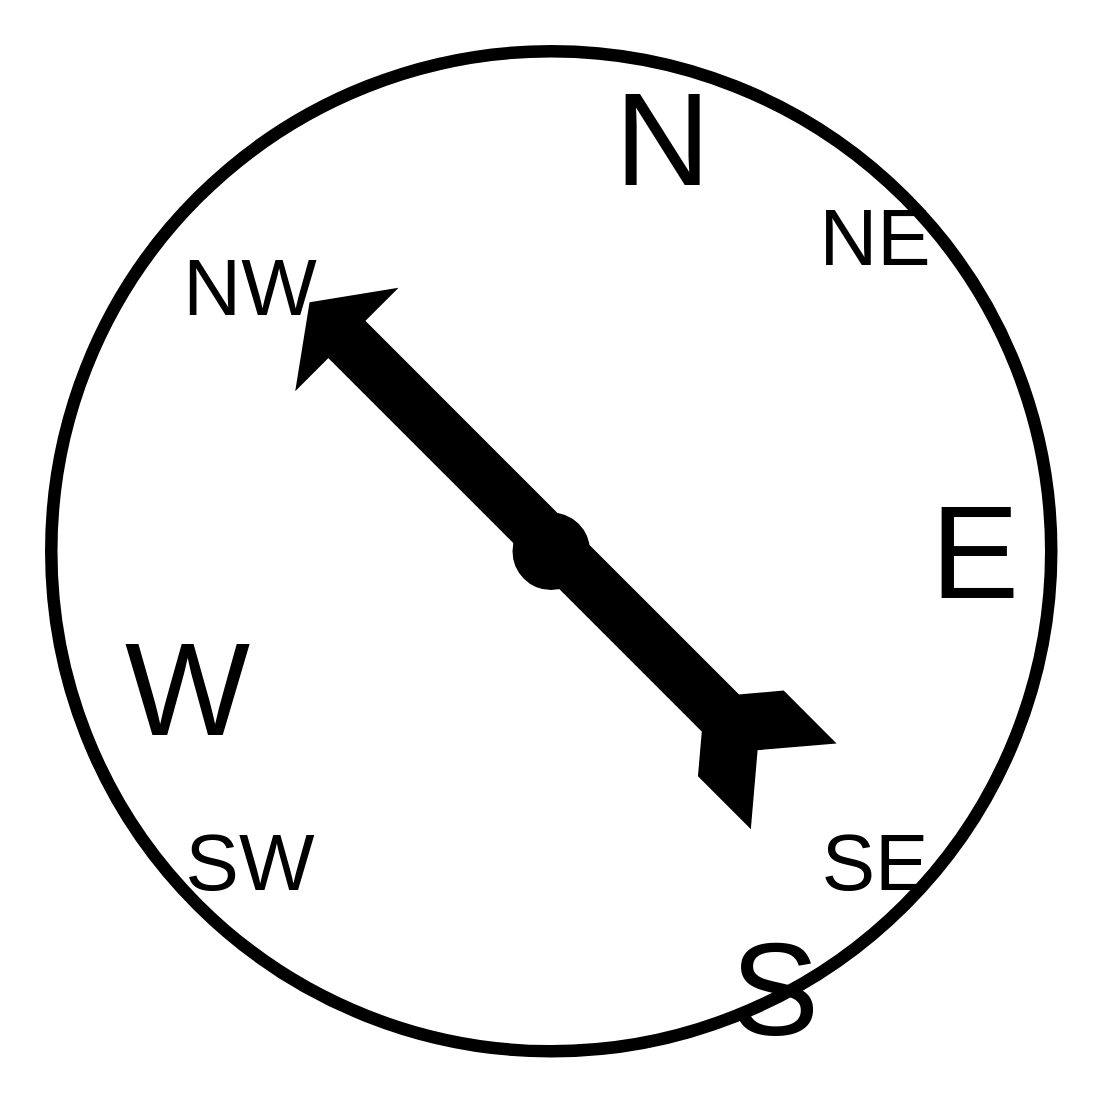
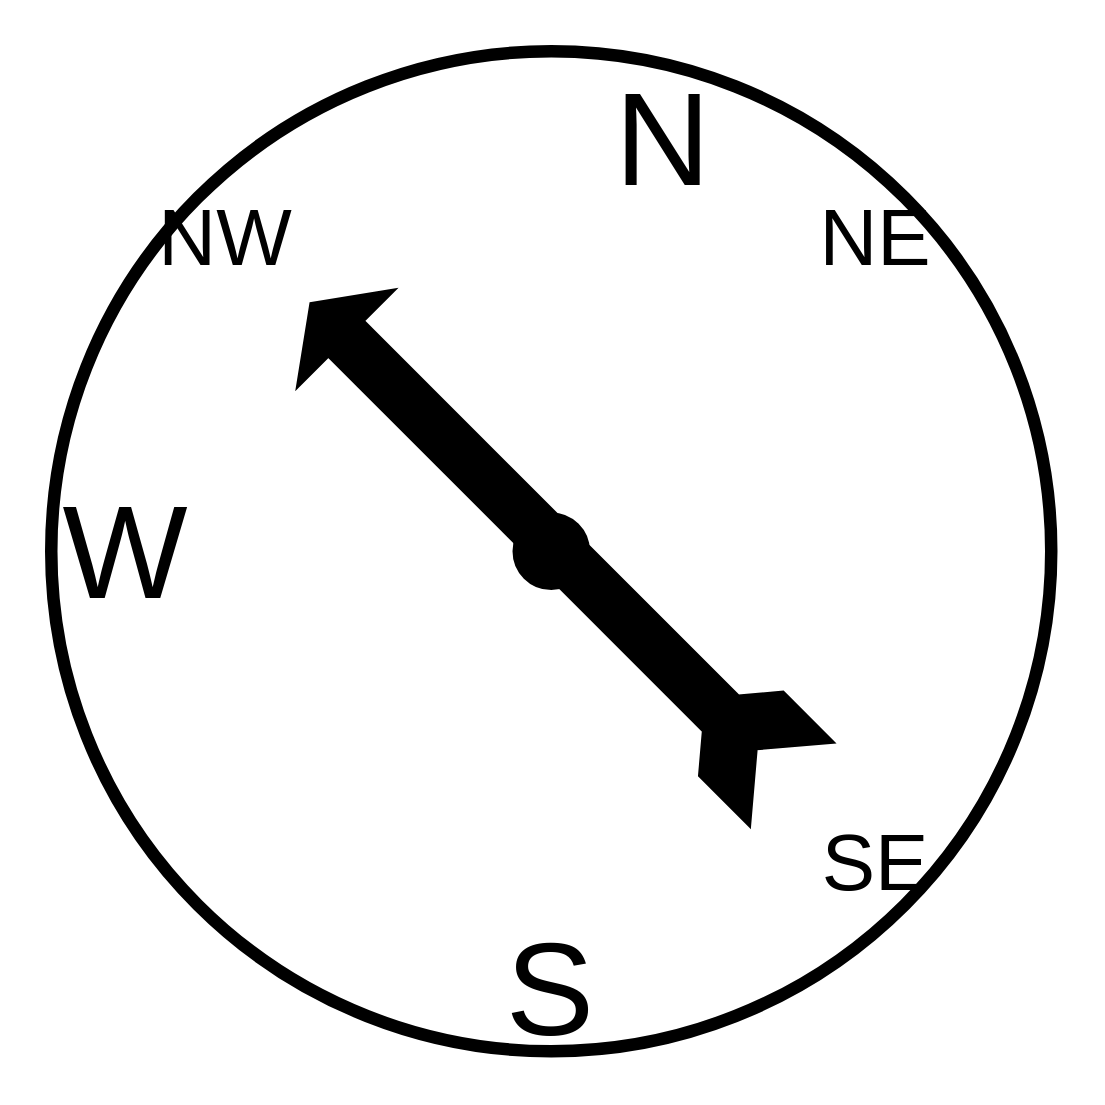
(251, 289) -> (226, 239)
(976, 551) -> none
(189, 689) -> (126, 551)
(251, 864) -> none
(776, 989) -> (551, 989)
